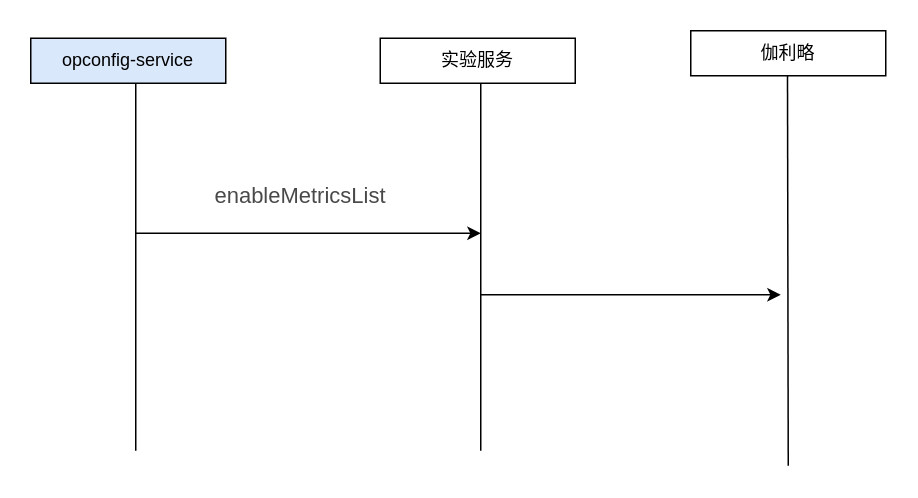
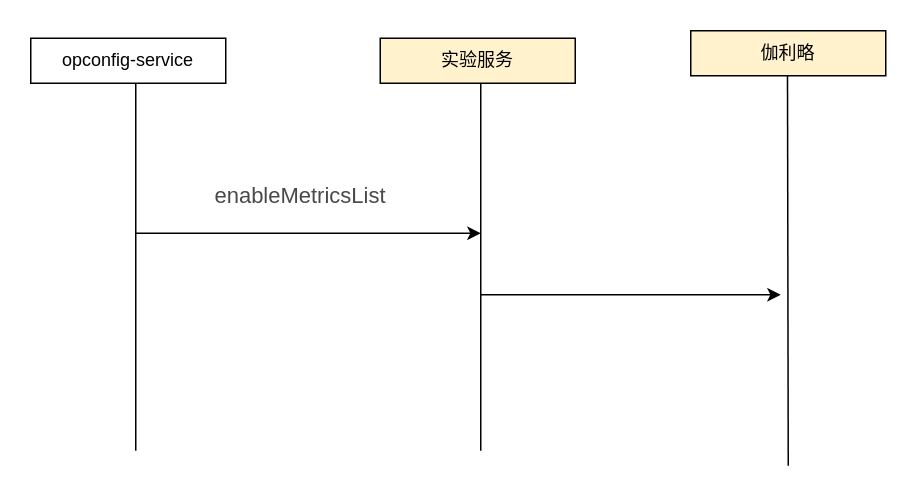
(788, 53) -> (788, 53)
(128, 61) -> (128, 61)
(478, 61) -> (478, 61)
